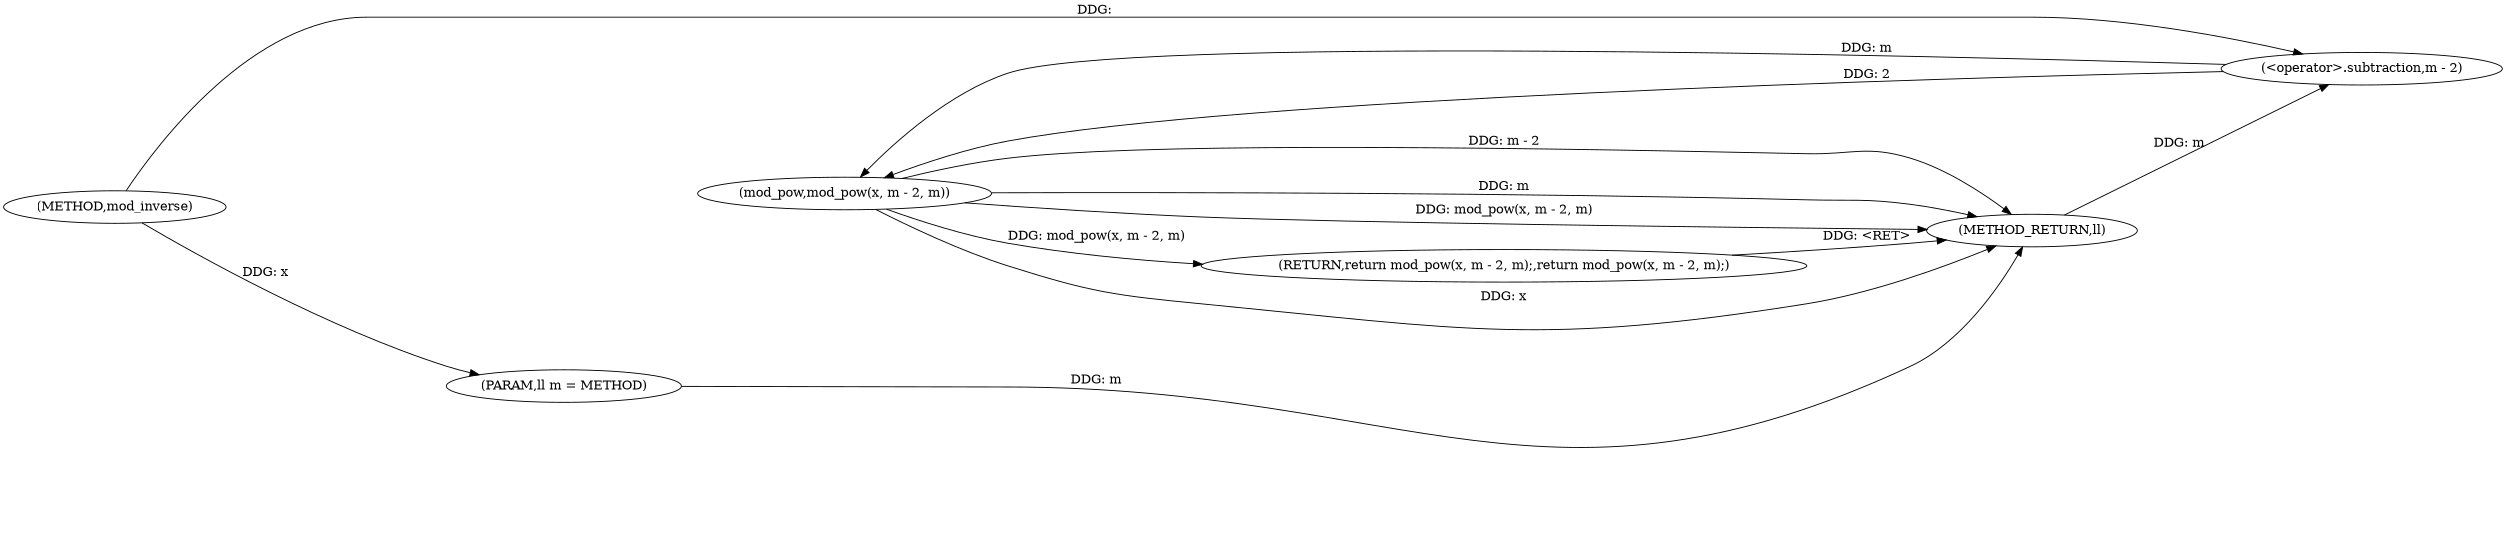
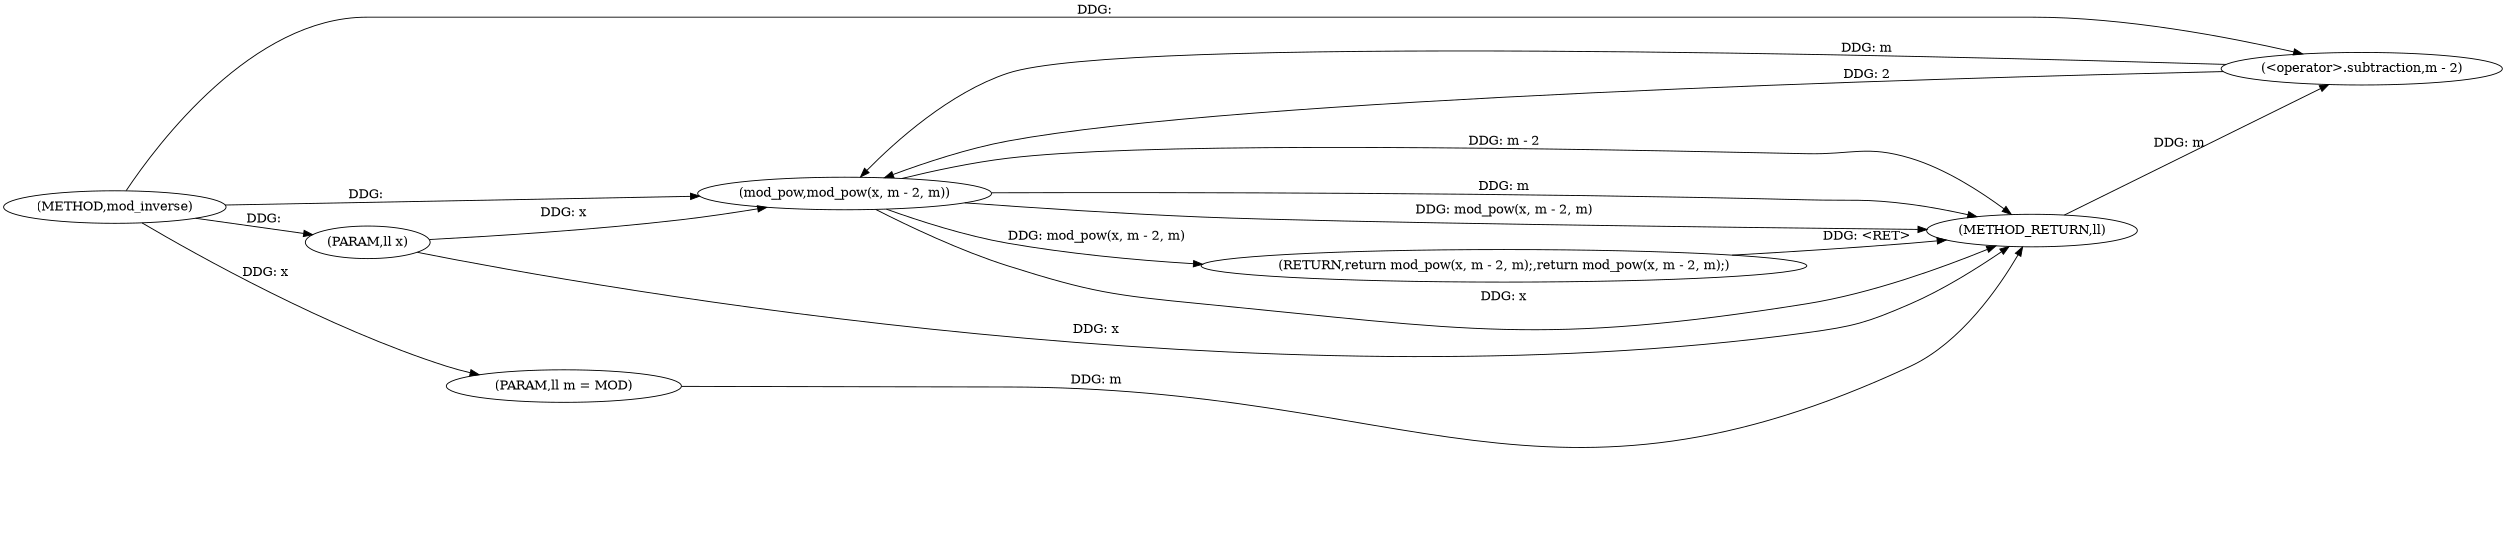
none -> (458, 201)
none -> (368, 242)
(564, 386) -> (564, 386)
